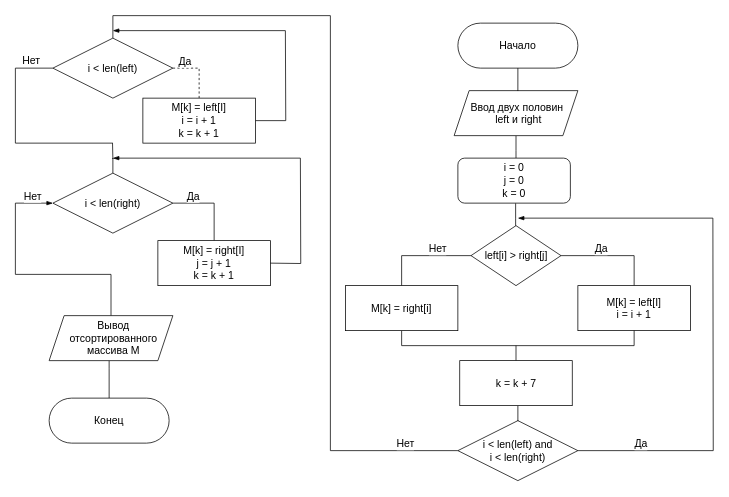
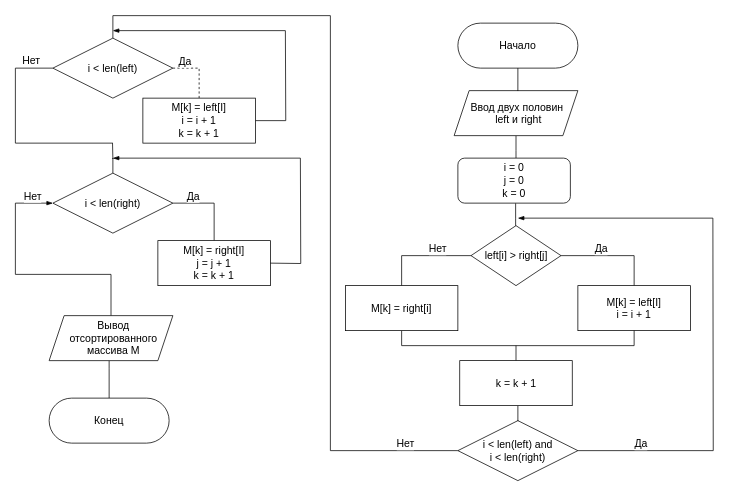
(516, 383) -> (516, 383)
